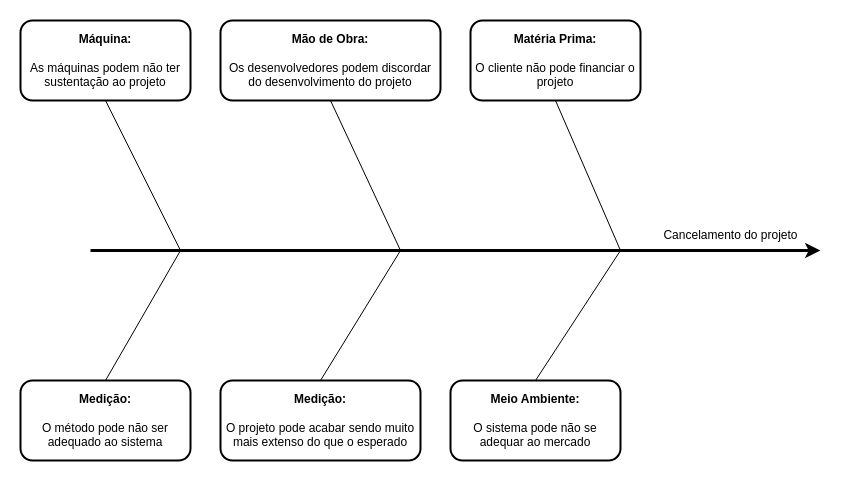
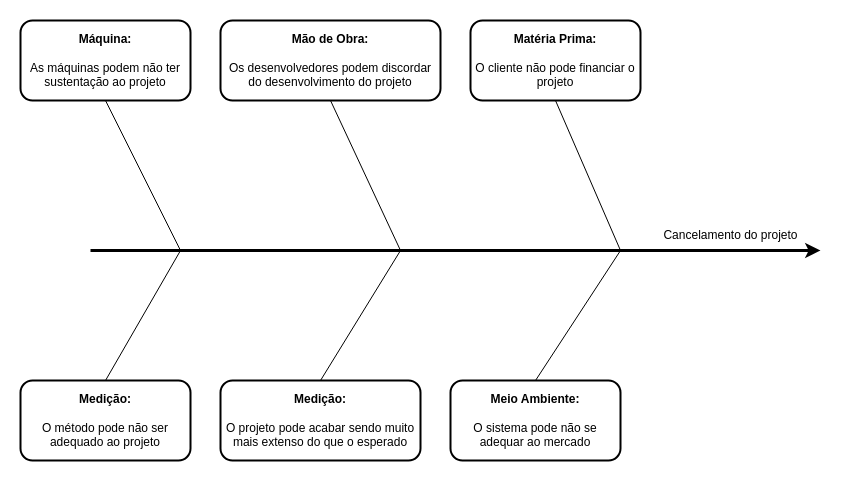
(106, 421) -> (106, 421)
